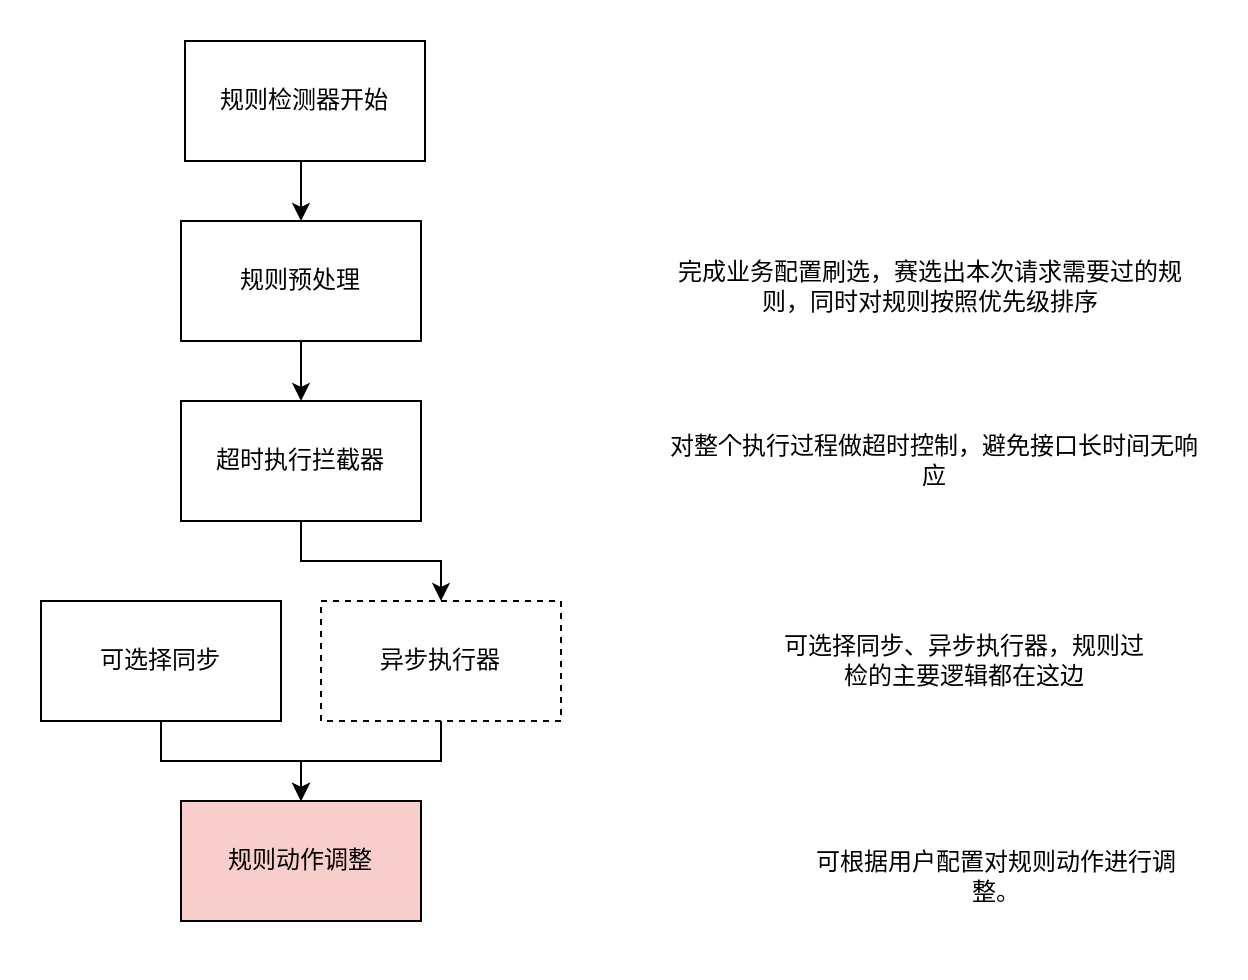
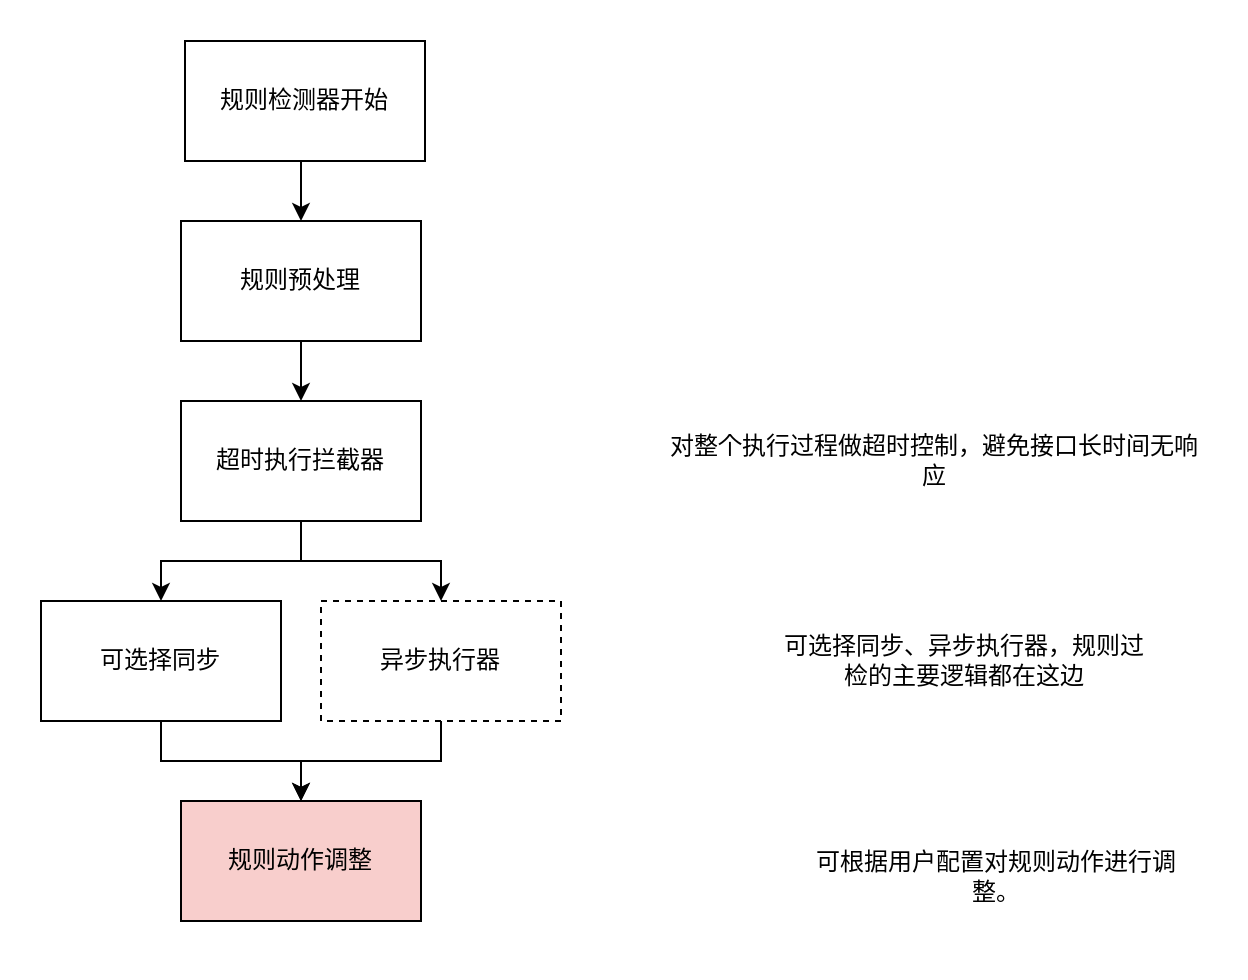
(931, 287) -> none
none -> (216, 561)
